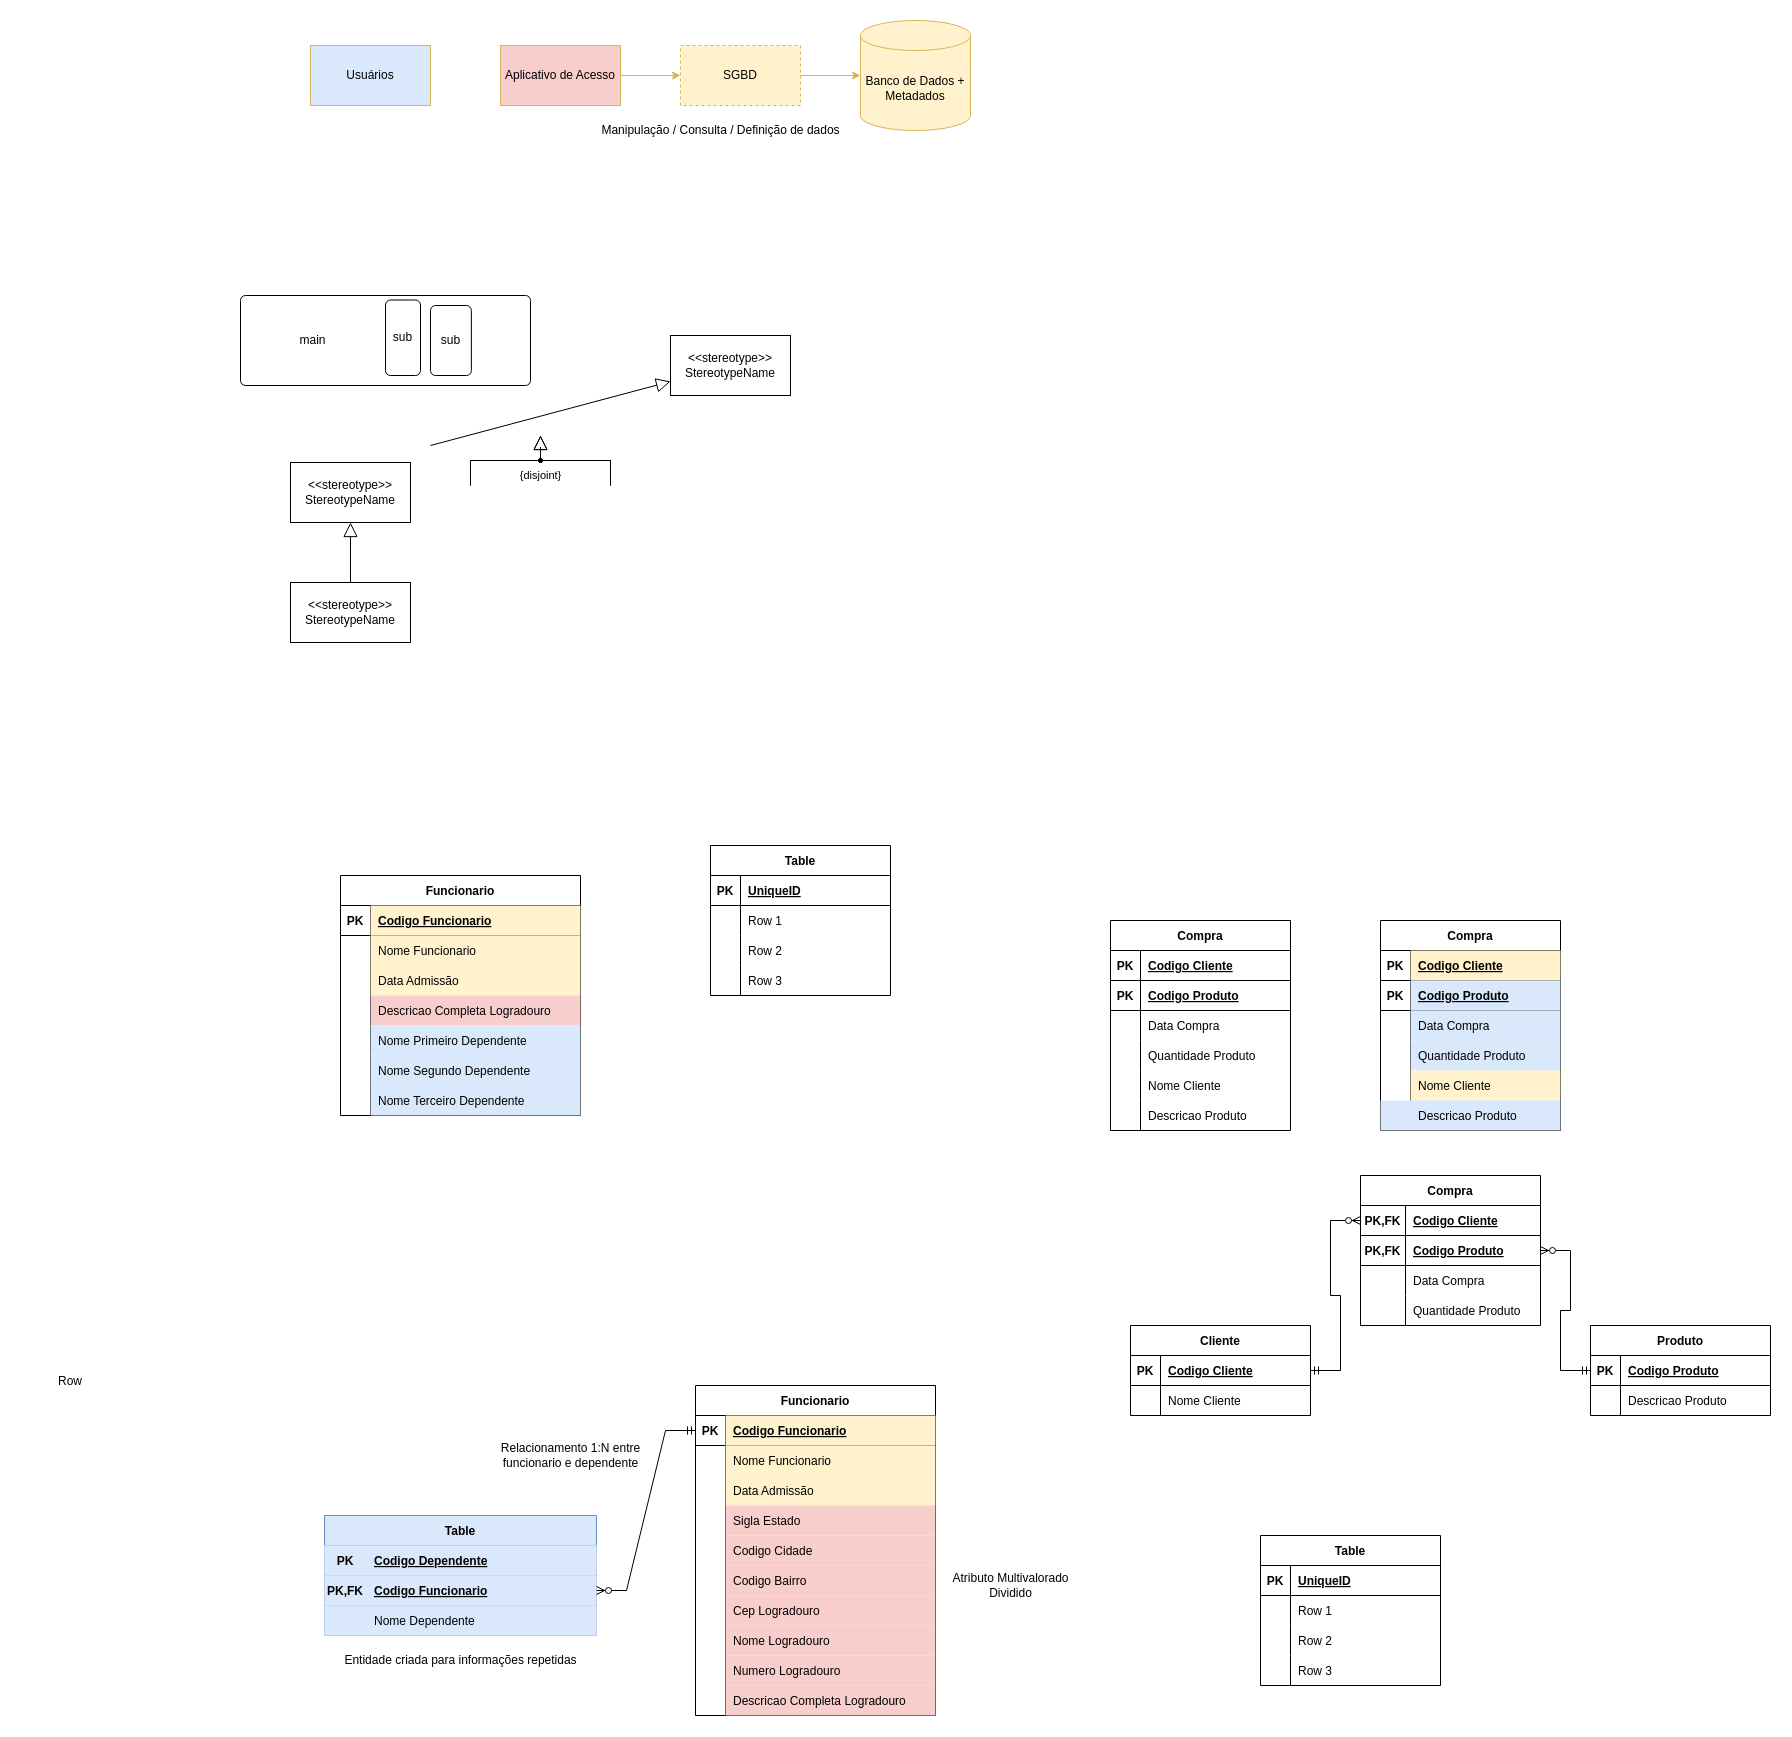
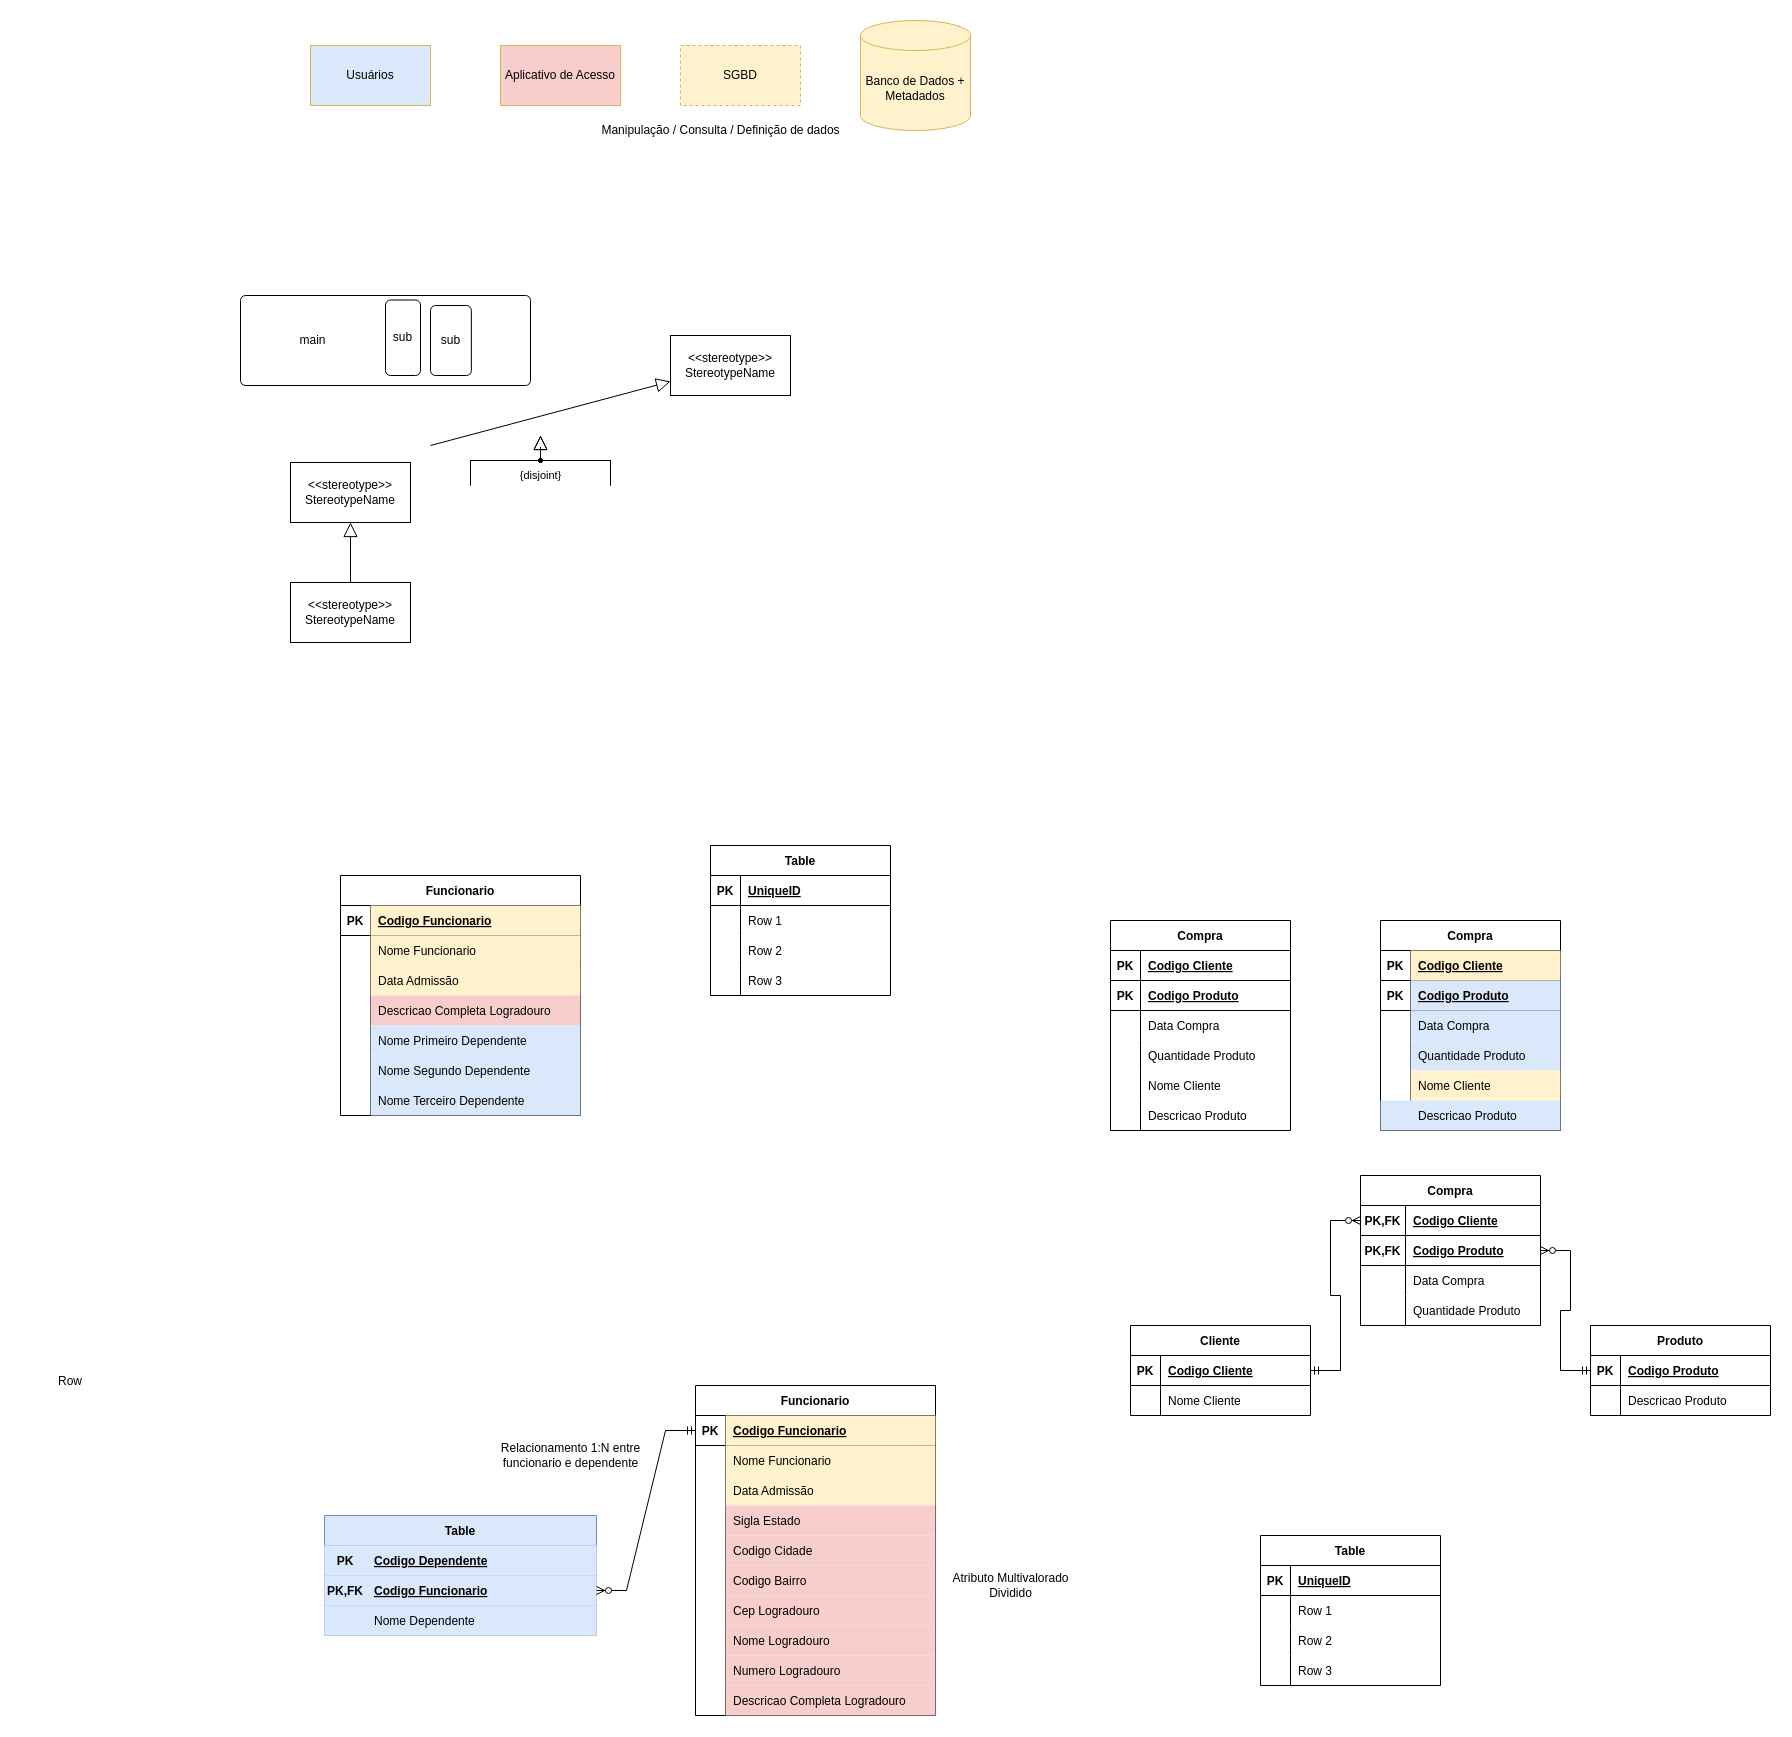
(647, 76) -> none
(827, 76) -> none
(461, 1661) -> none
